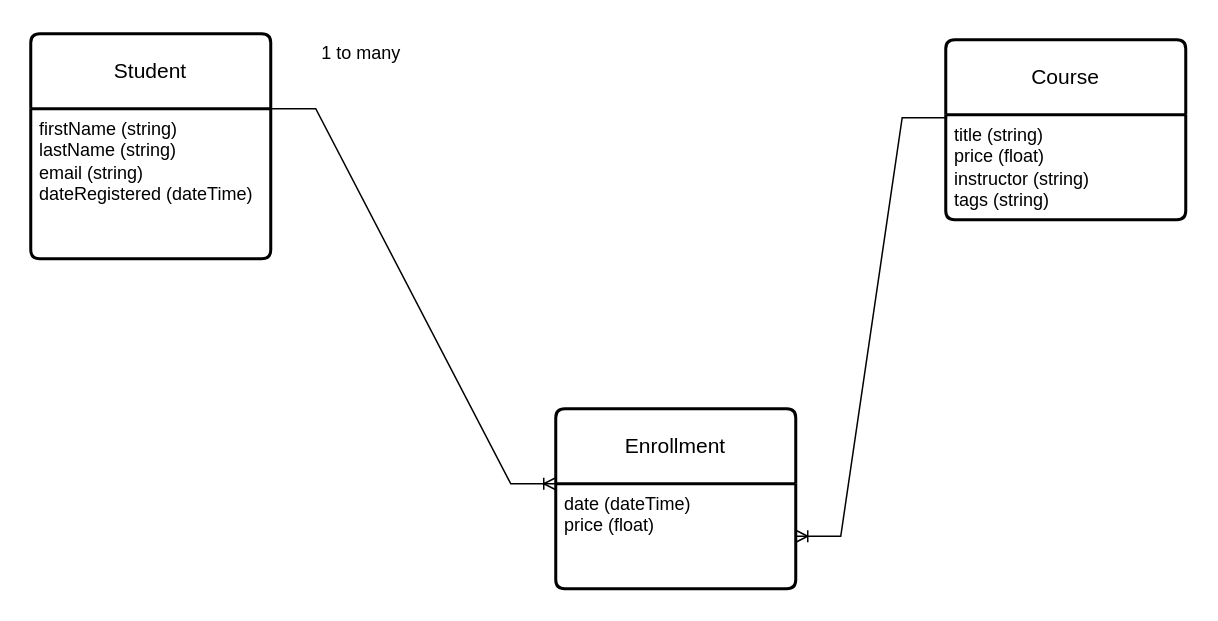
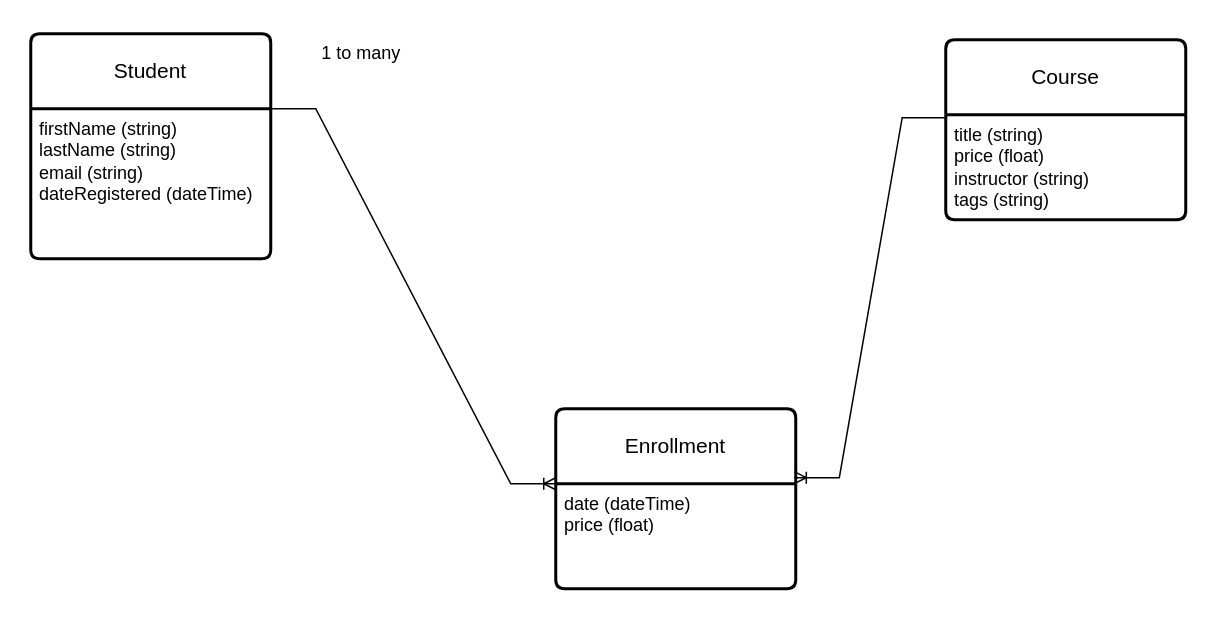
(867, 356) -> (865, 328)
